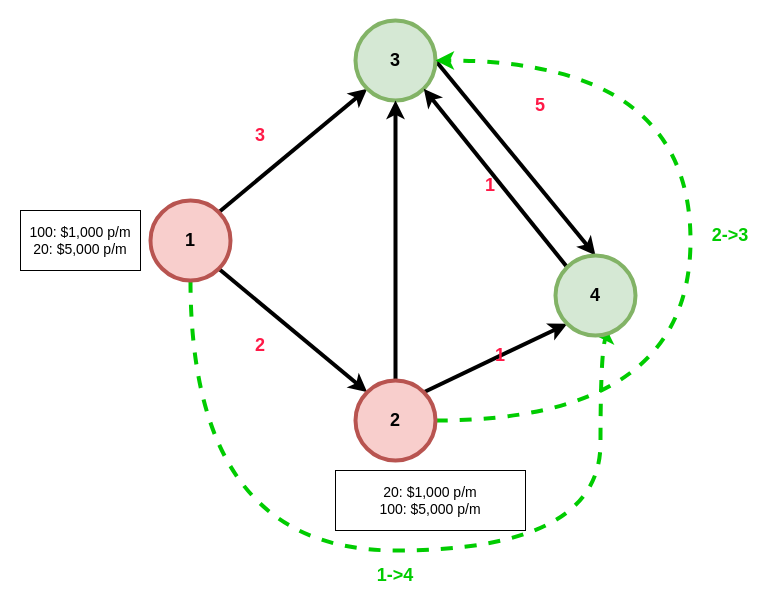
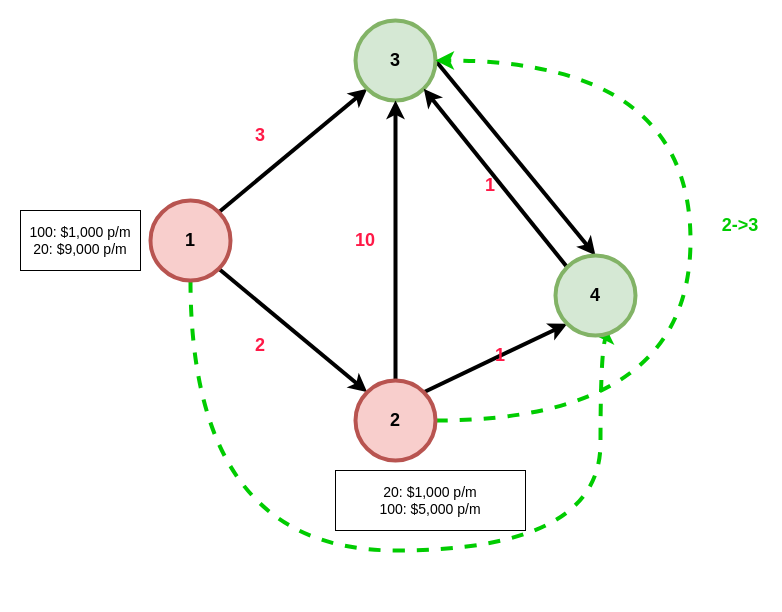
(541, 106) -> none
(731, 236) -> (741, 226)
(81, 241) -> (81, 241)
none -> (366, 241)
(396, 576) -> none
